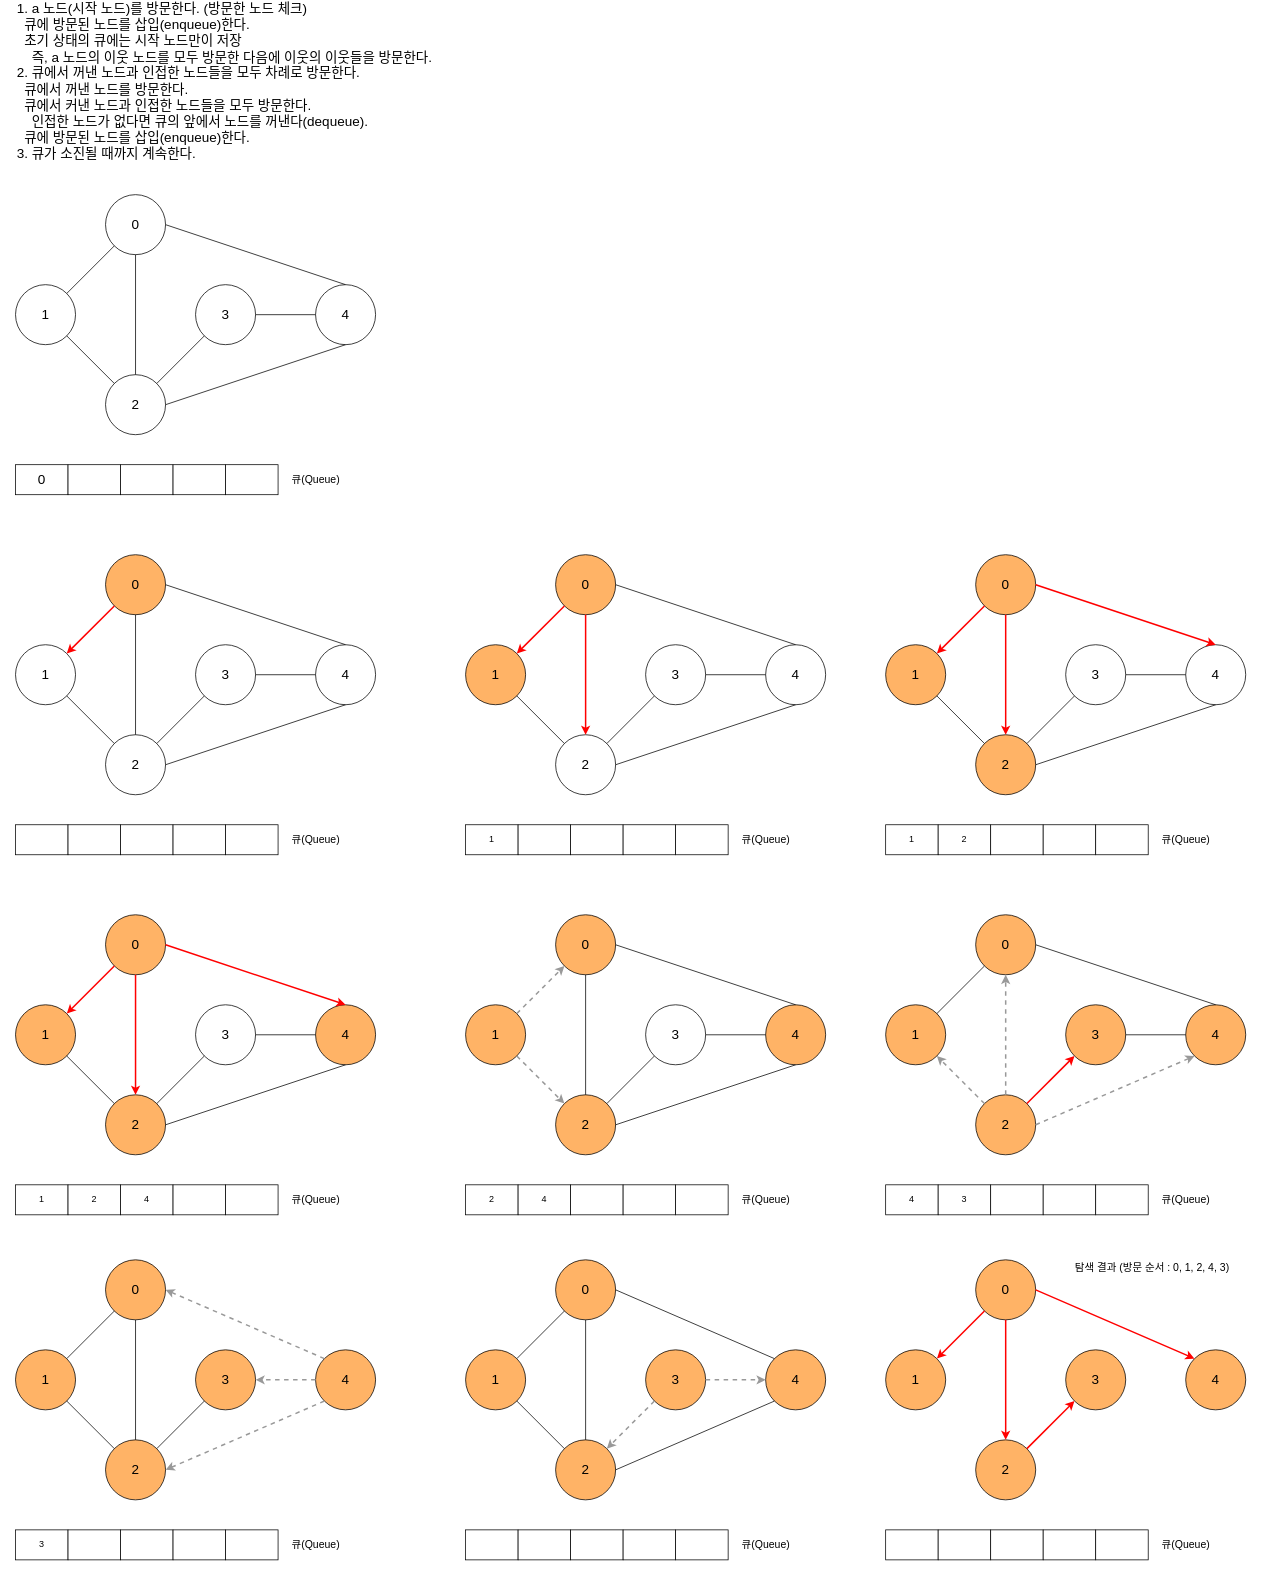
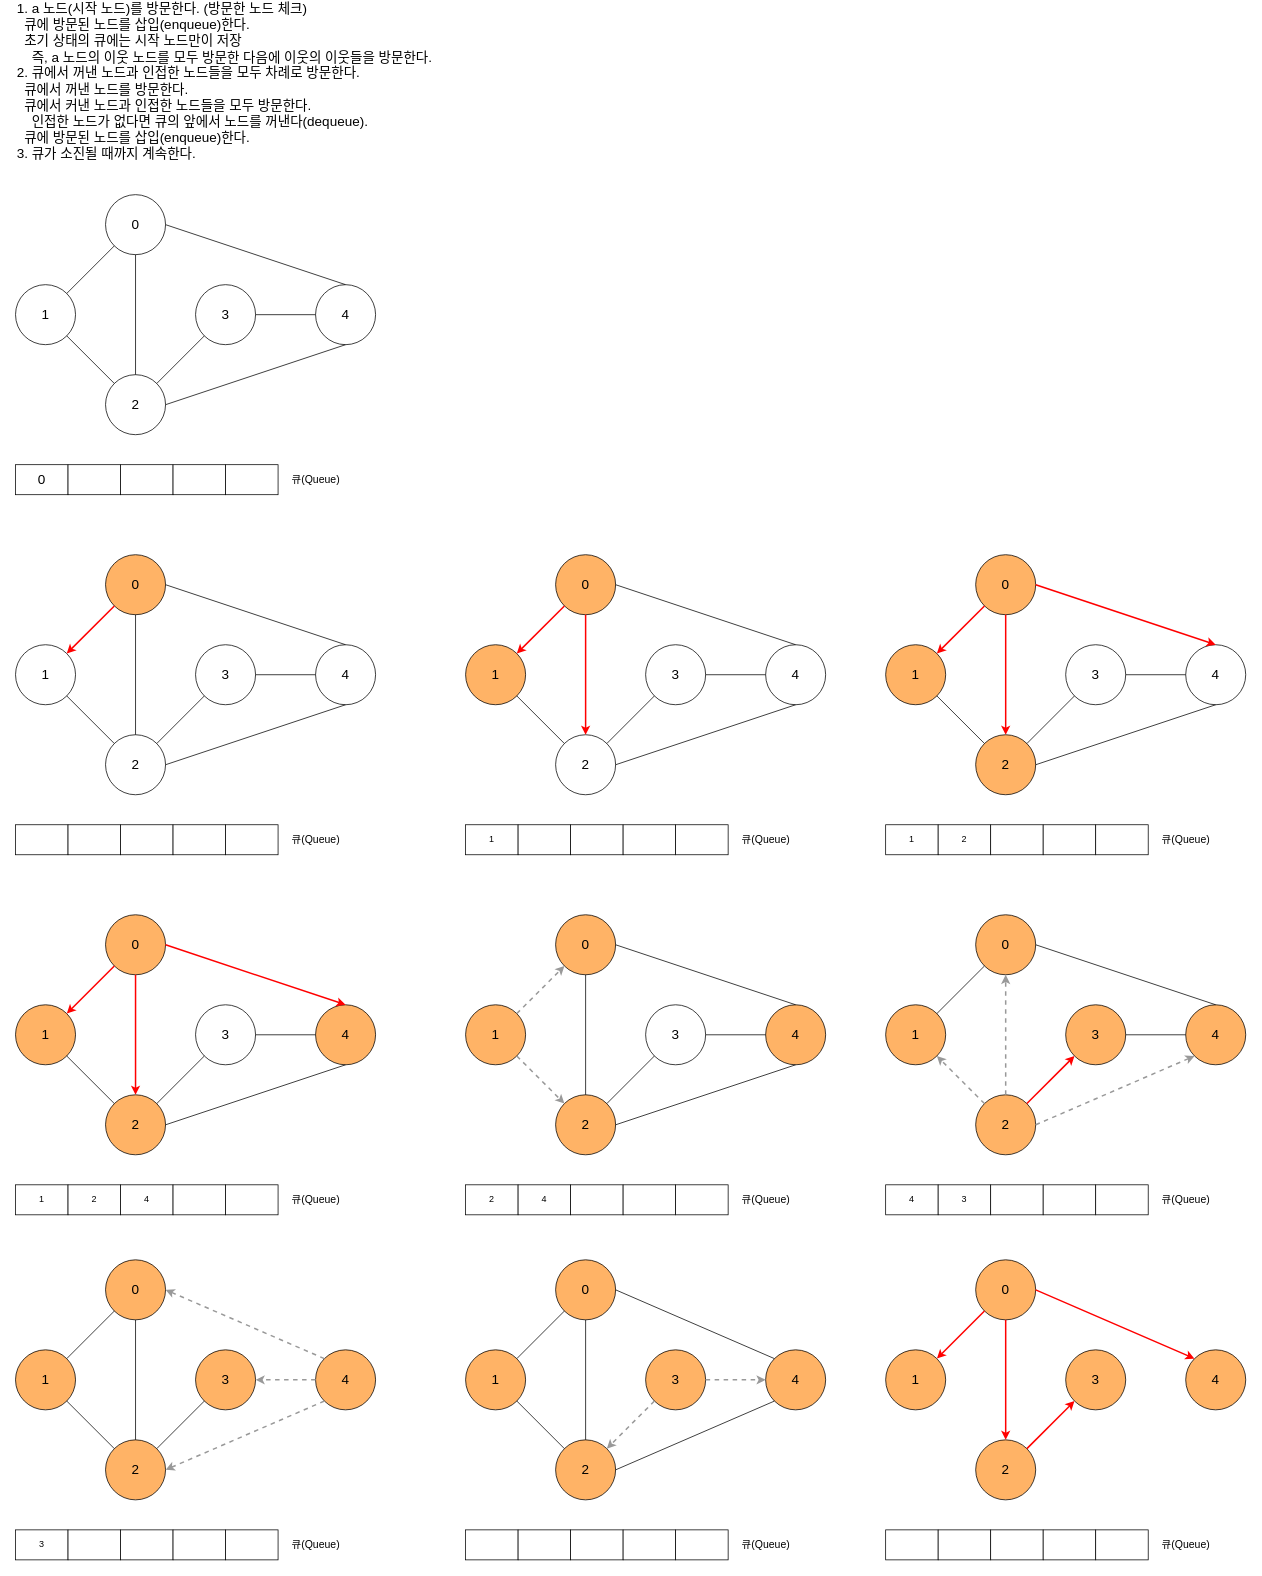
(1152, 1267) -> none
